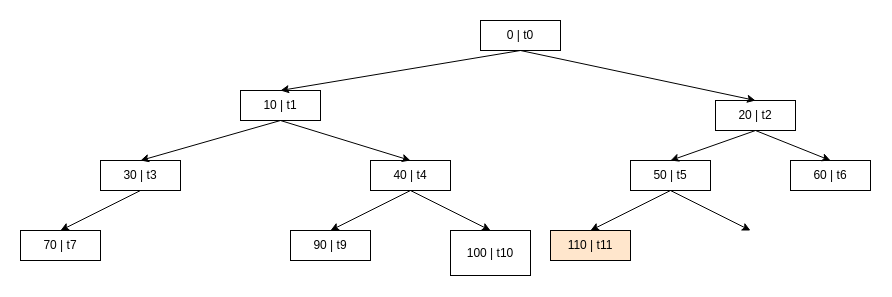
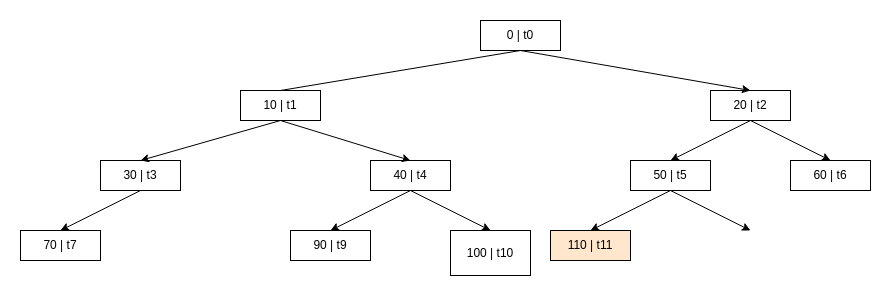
(289, 89) -> (285, 90)
(756, 116) -> (751, 106)
